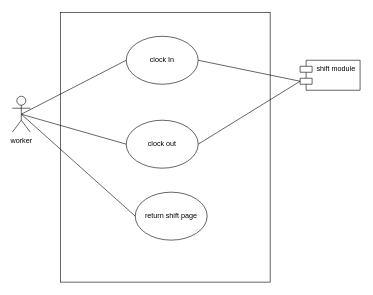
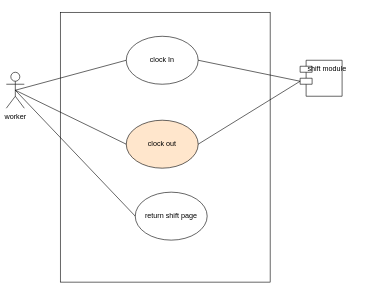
(330, 75) -> (321, 78)
(21, 114) -> (15, 90)
(162, 144) -> (162, 144)
